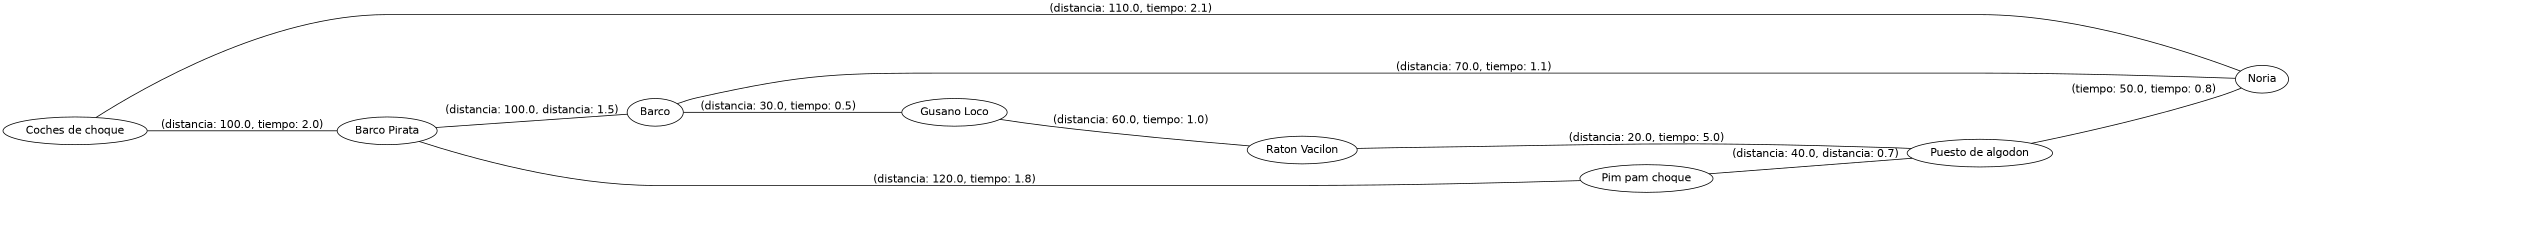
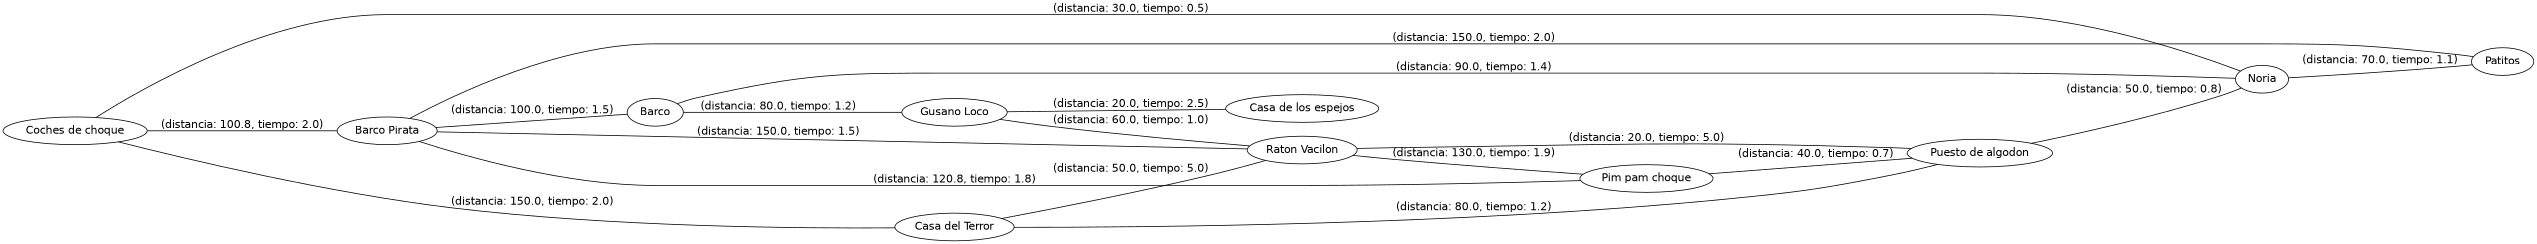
(1131, 9) -> (1131, 9)
none -> (2503, 62)
(1474, 67) -> (1474, 67)
(2144, 90) -> (2144, 90)
(778, 107) -> (778, 107)
none -> (1302, 108)
(532, 110) -> (532, 110)
(242, 125) -> (242, 125)
none -> (842, 140)
(1816, 154) -> (1816, 154)
none -> (1468, 166)
(954, 180) -> (954, 180)
none -> (954, 227)
